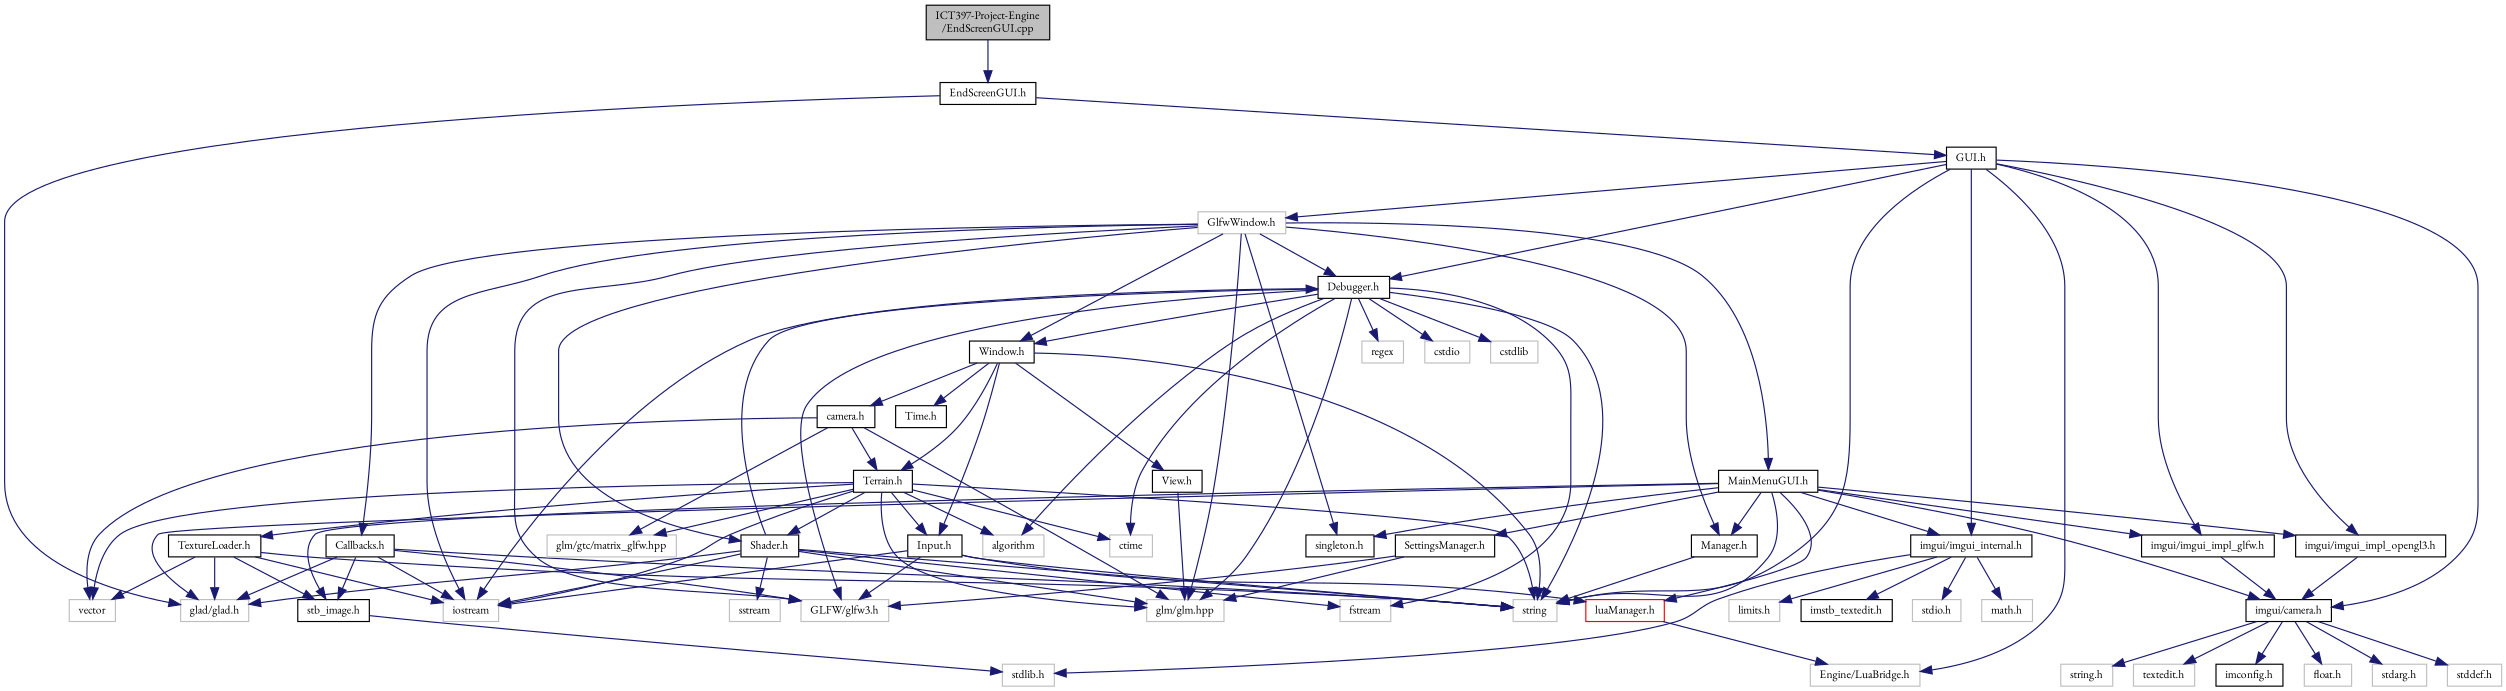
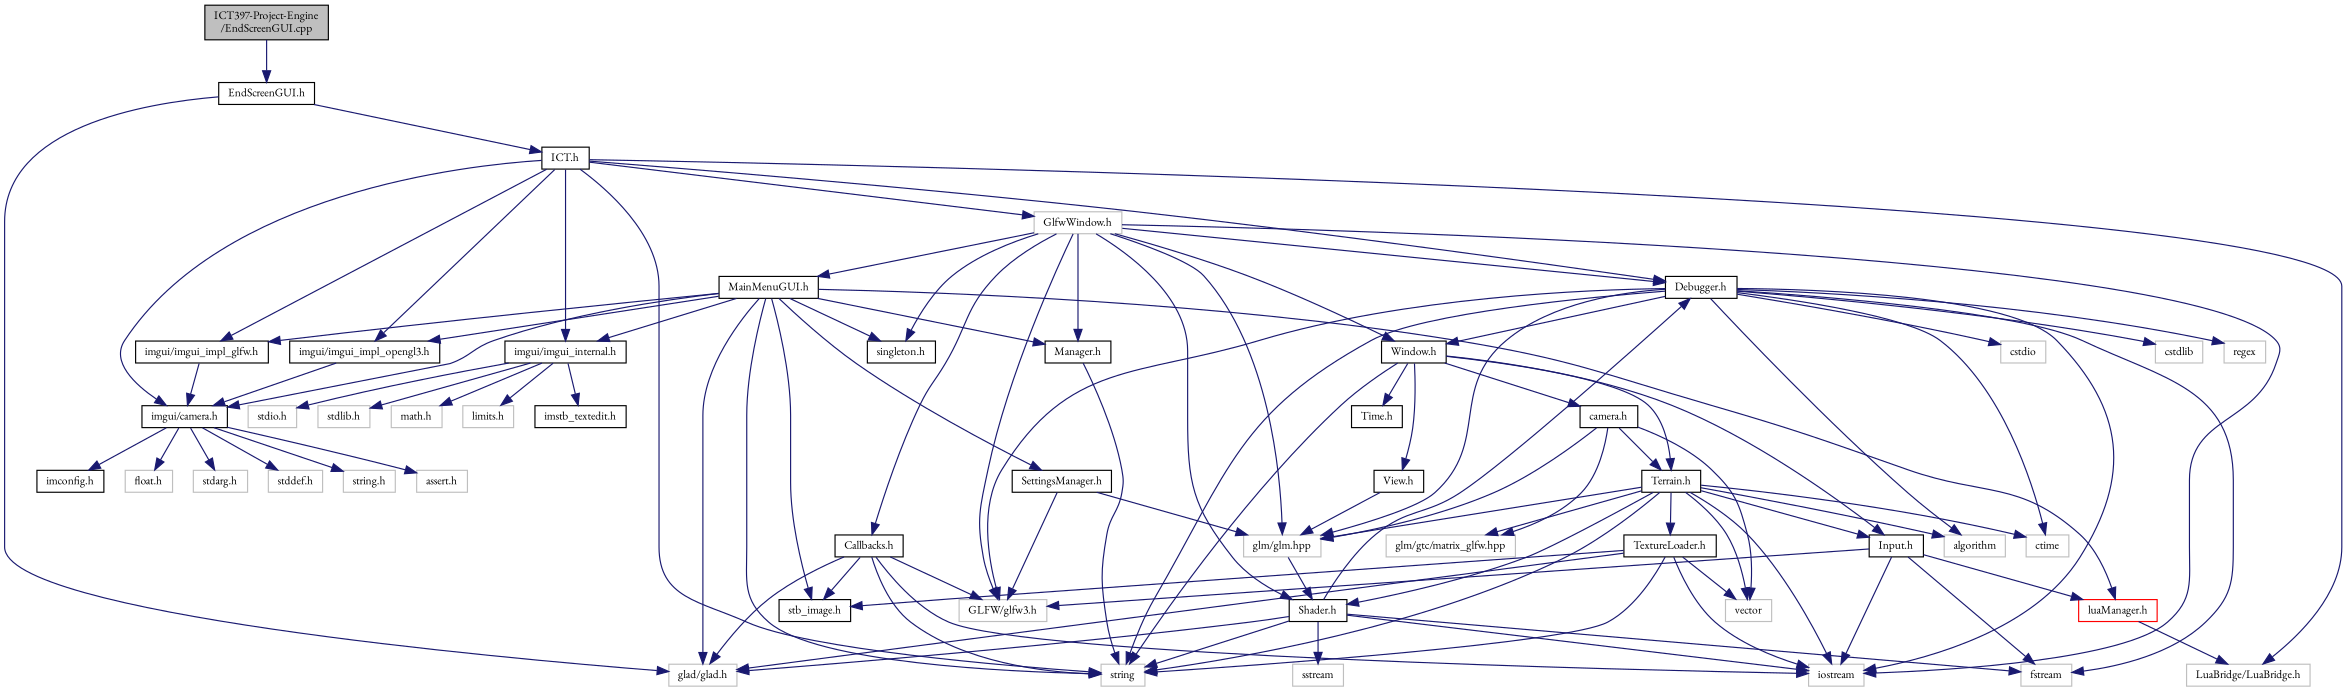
(1971, 158) -> (566, 158)
(967, 577) -> (1294, 567)
(1232, 584) -> (1967, 607)
(680, 645) -> none
(1865, 675) -> (2248, 675)
(2164, 675) -> (442, 481)
